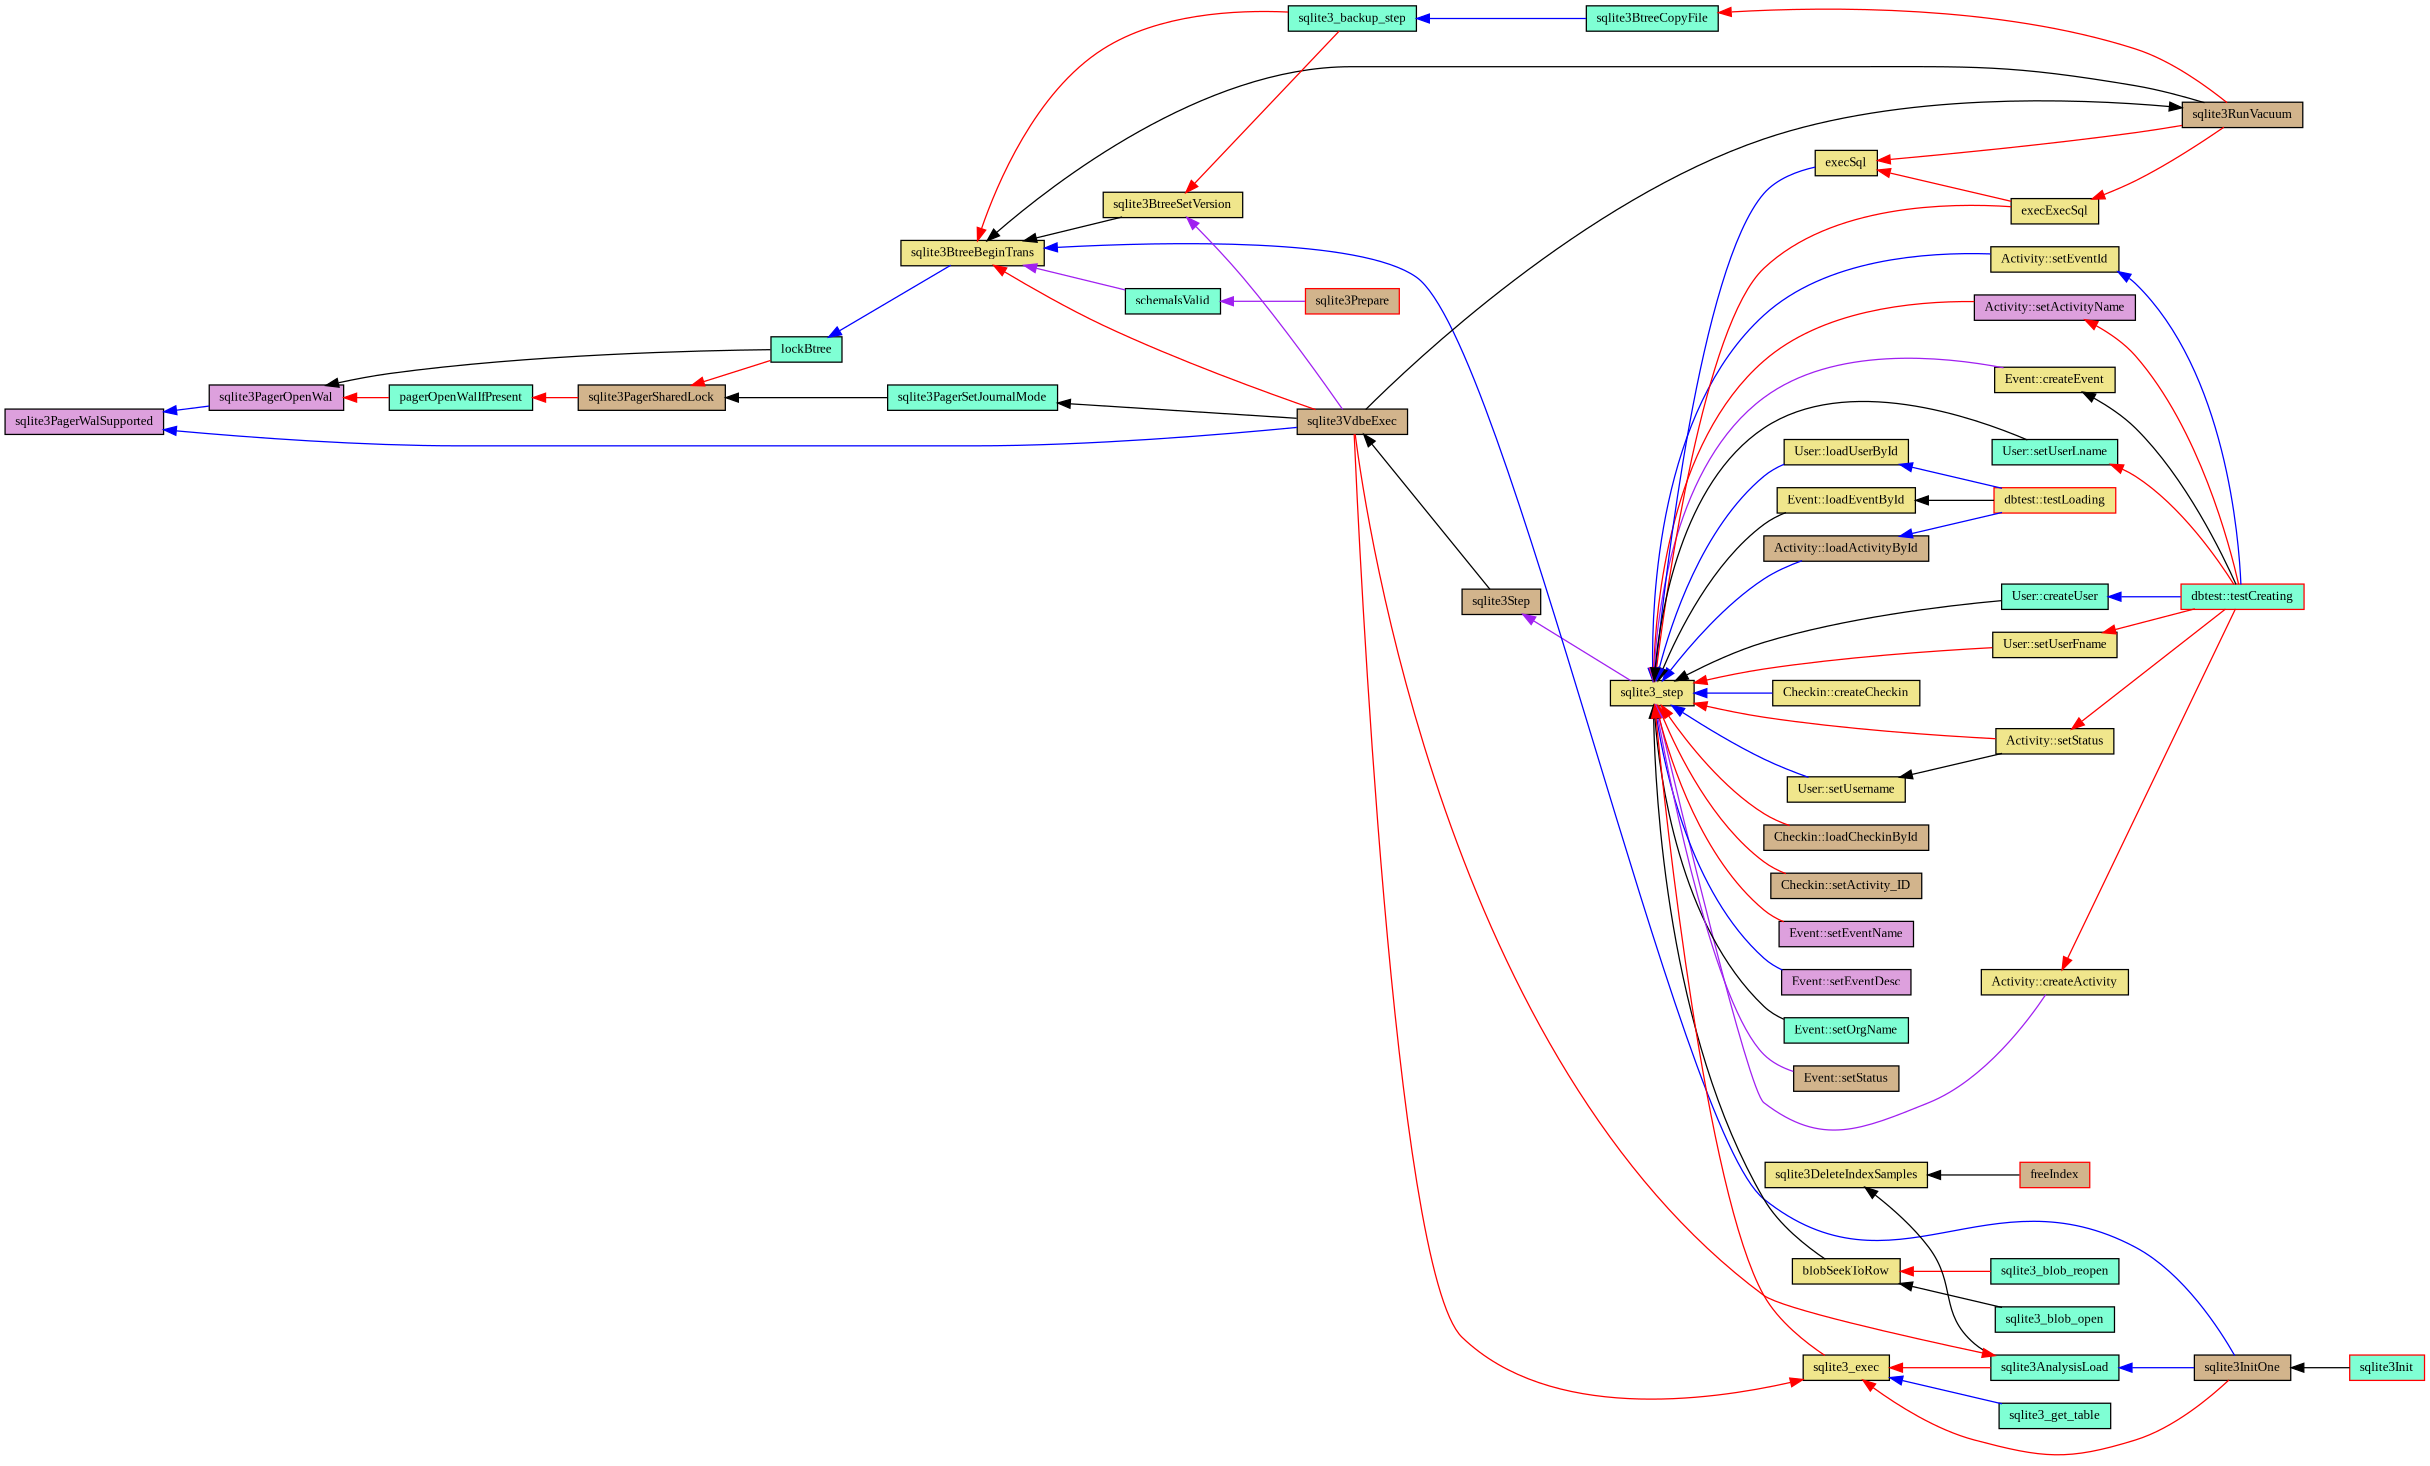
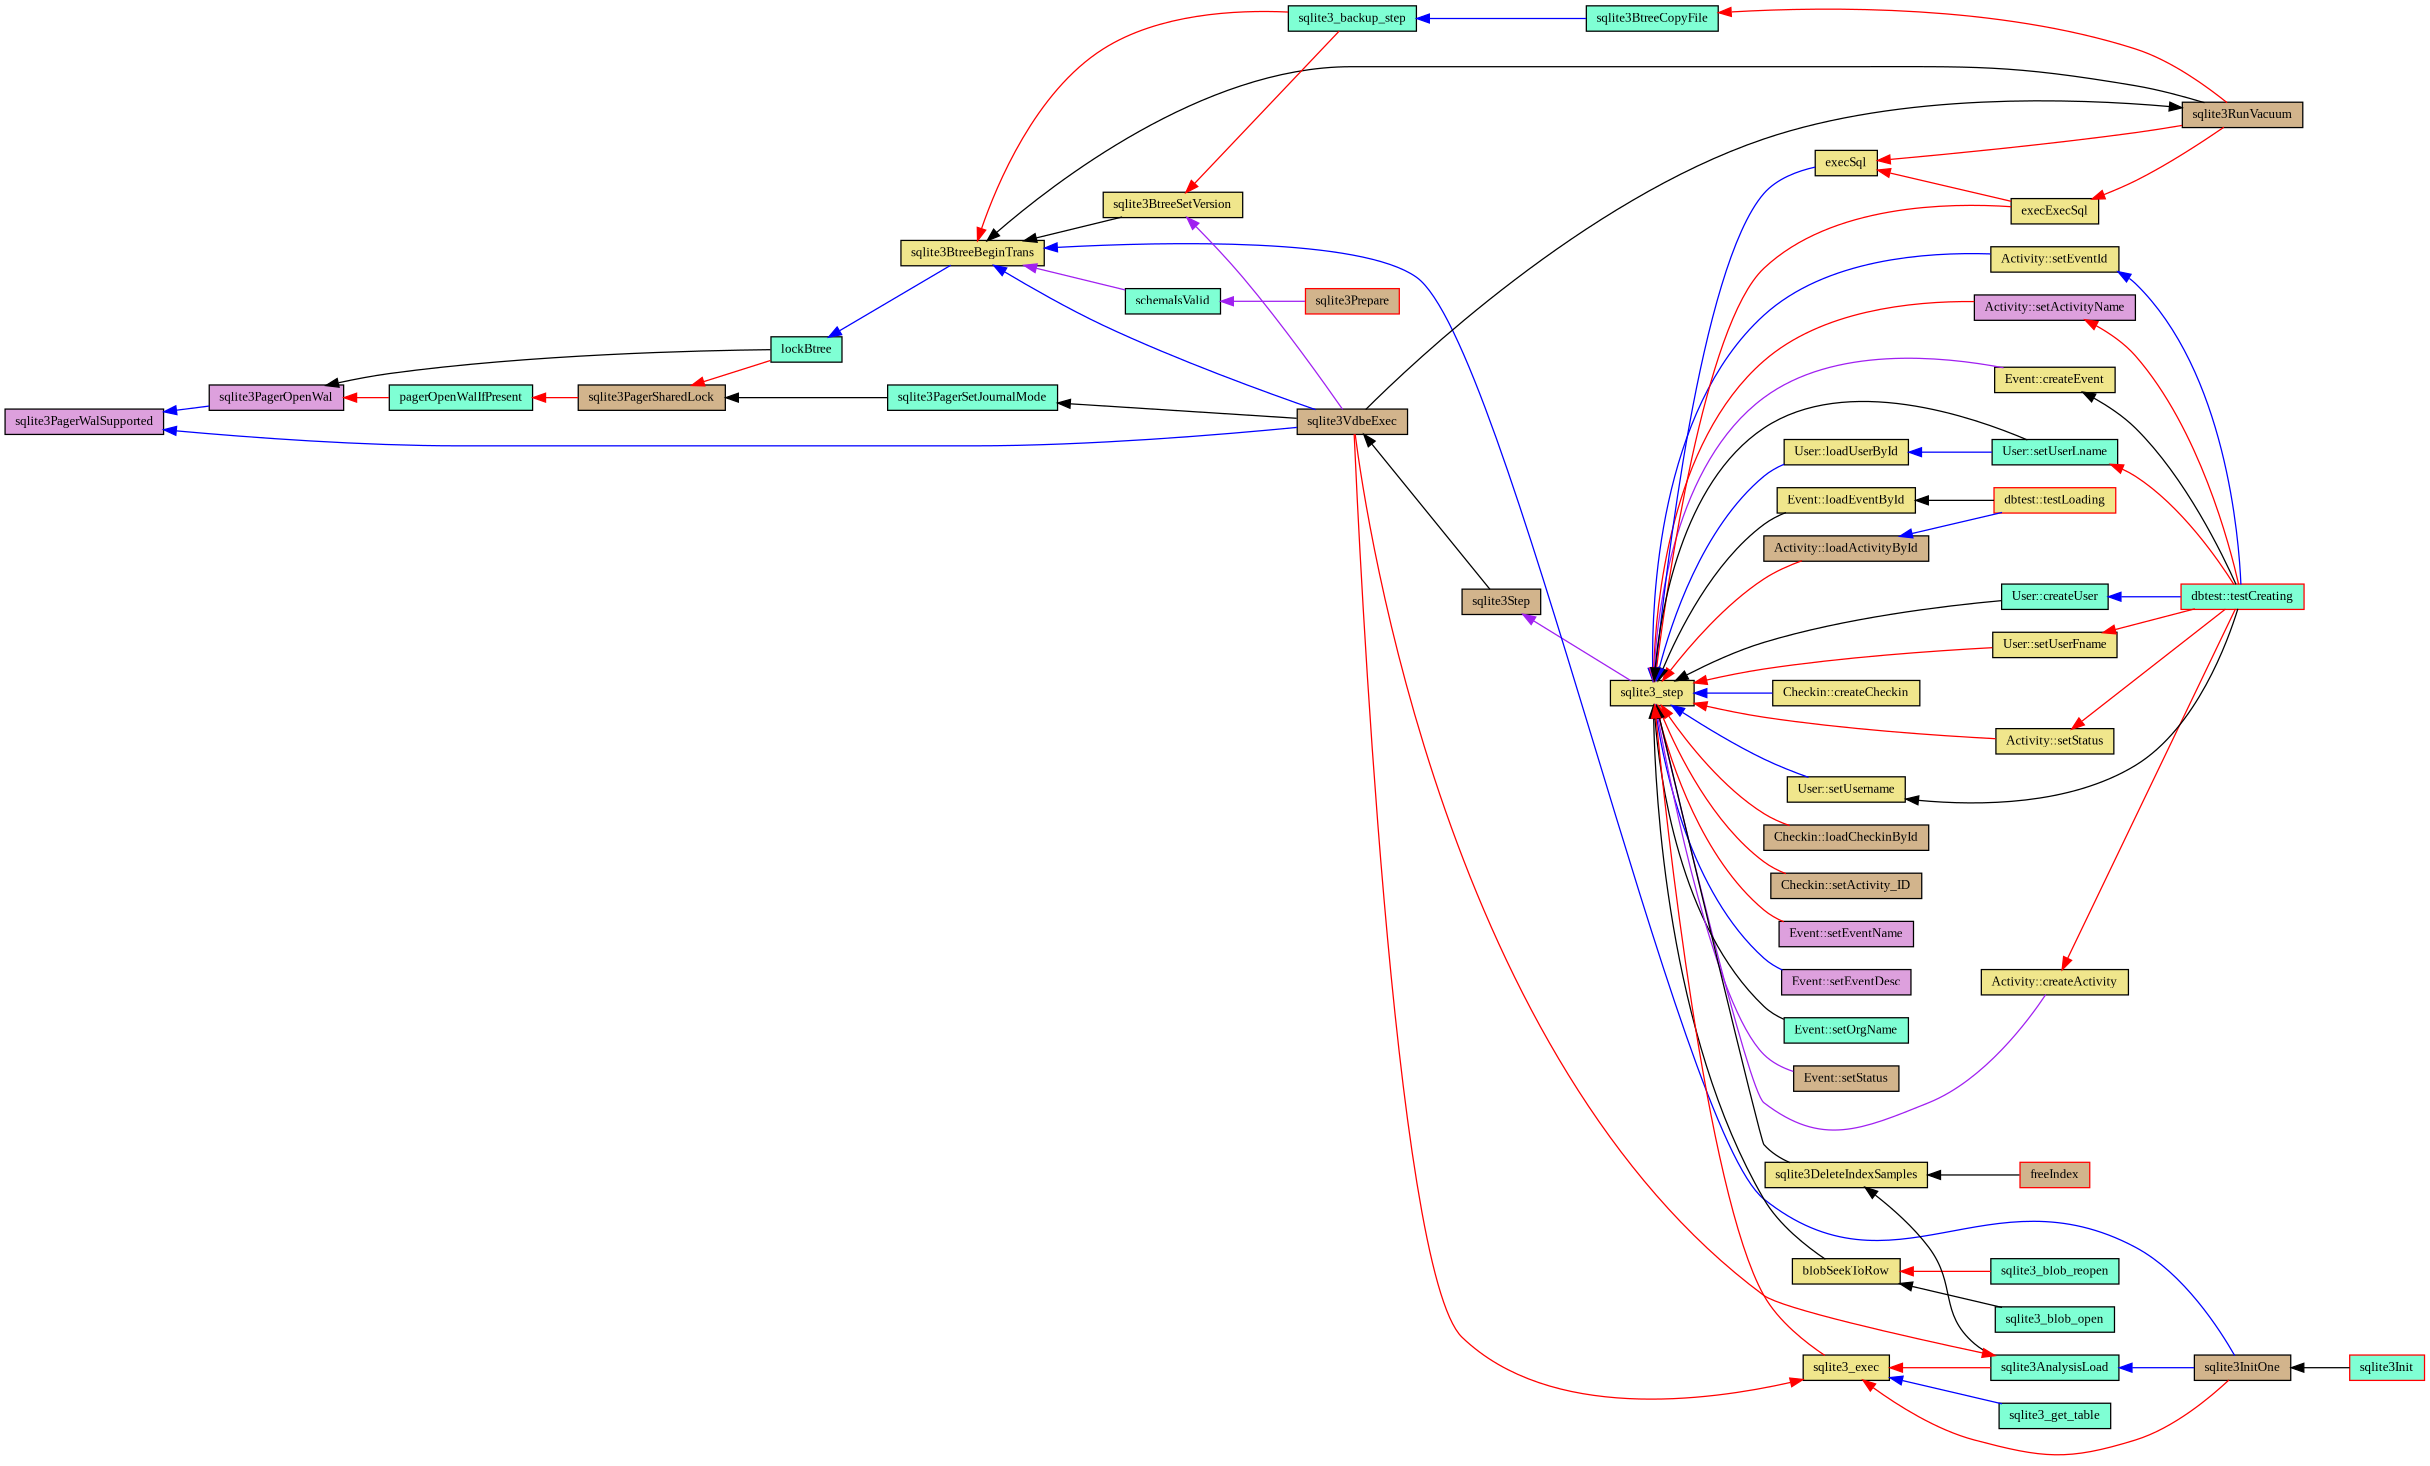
(1156, 349) -> (1156, 349)
(1957, 478) -> (1957, 452)
(1729, 607) -> (1729, 607)
(1957, 764) -> (2121, 773)
none -> (1714, 947)
